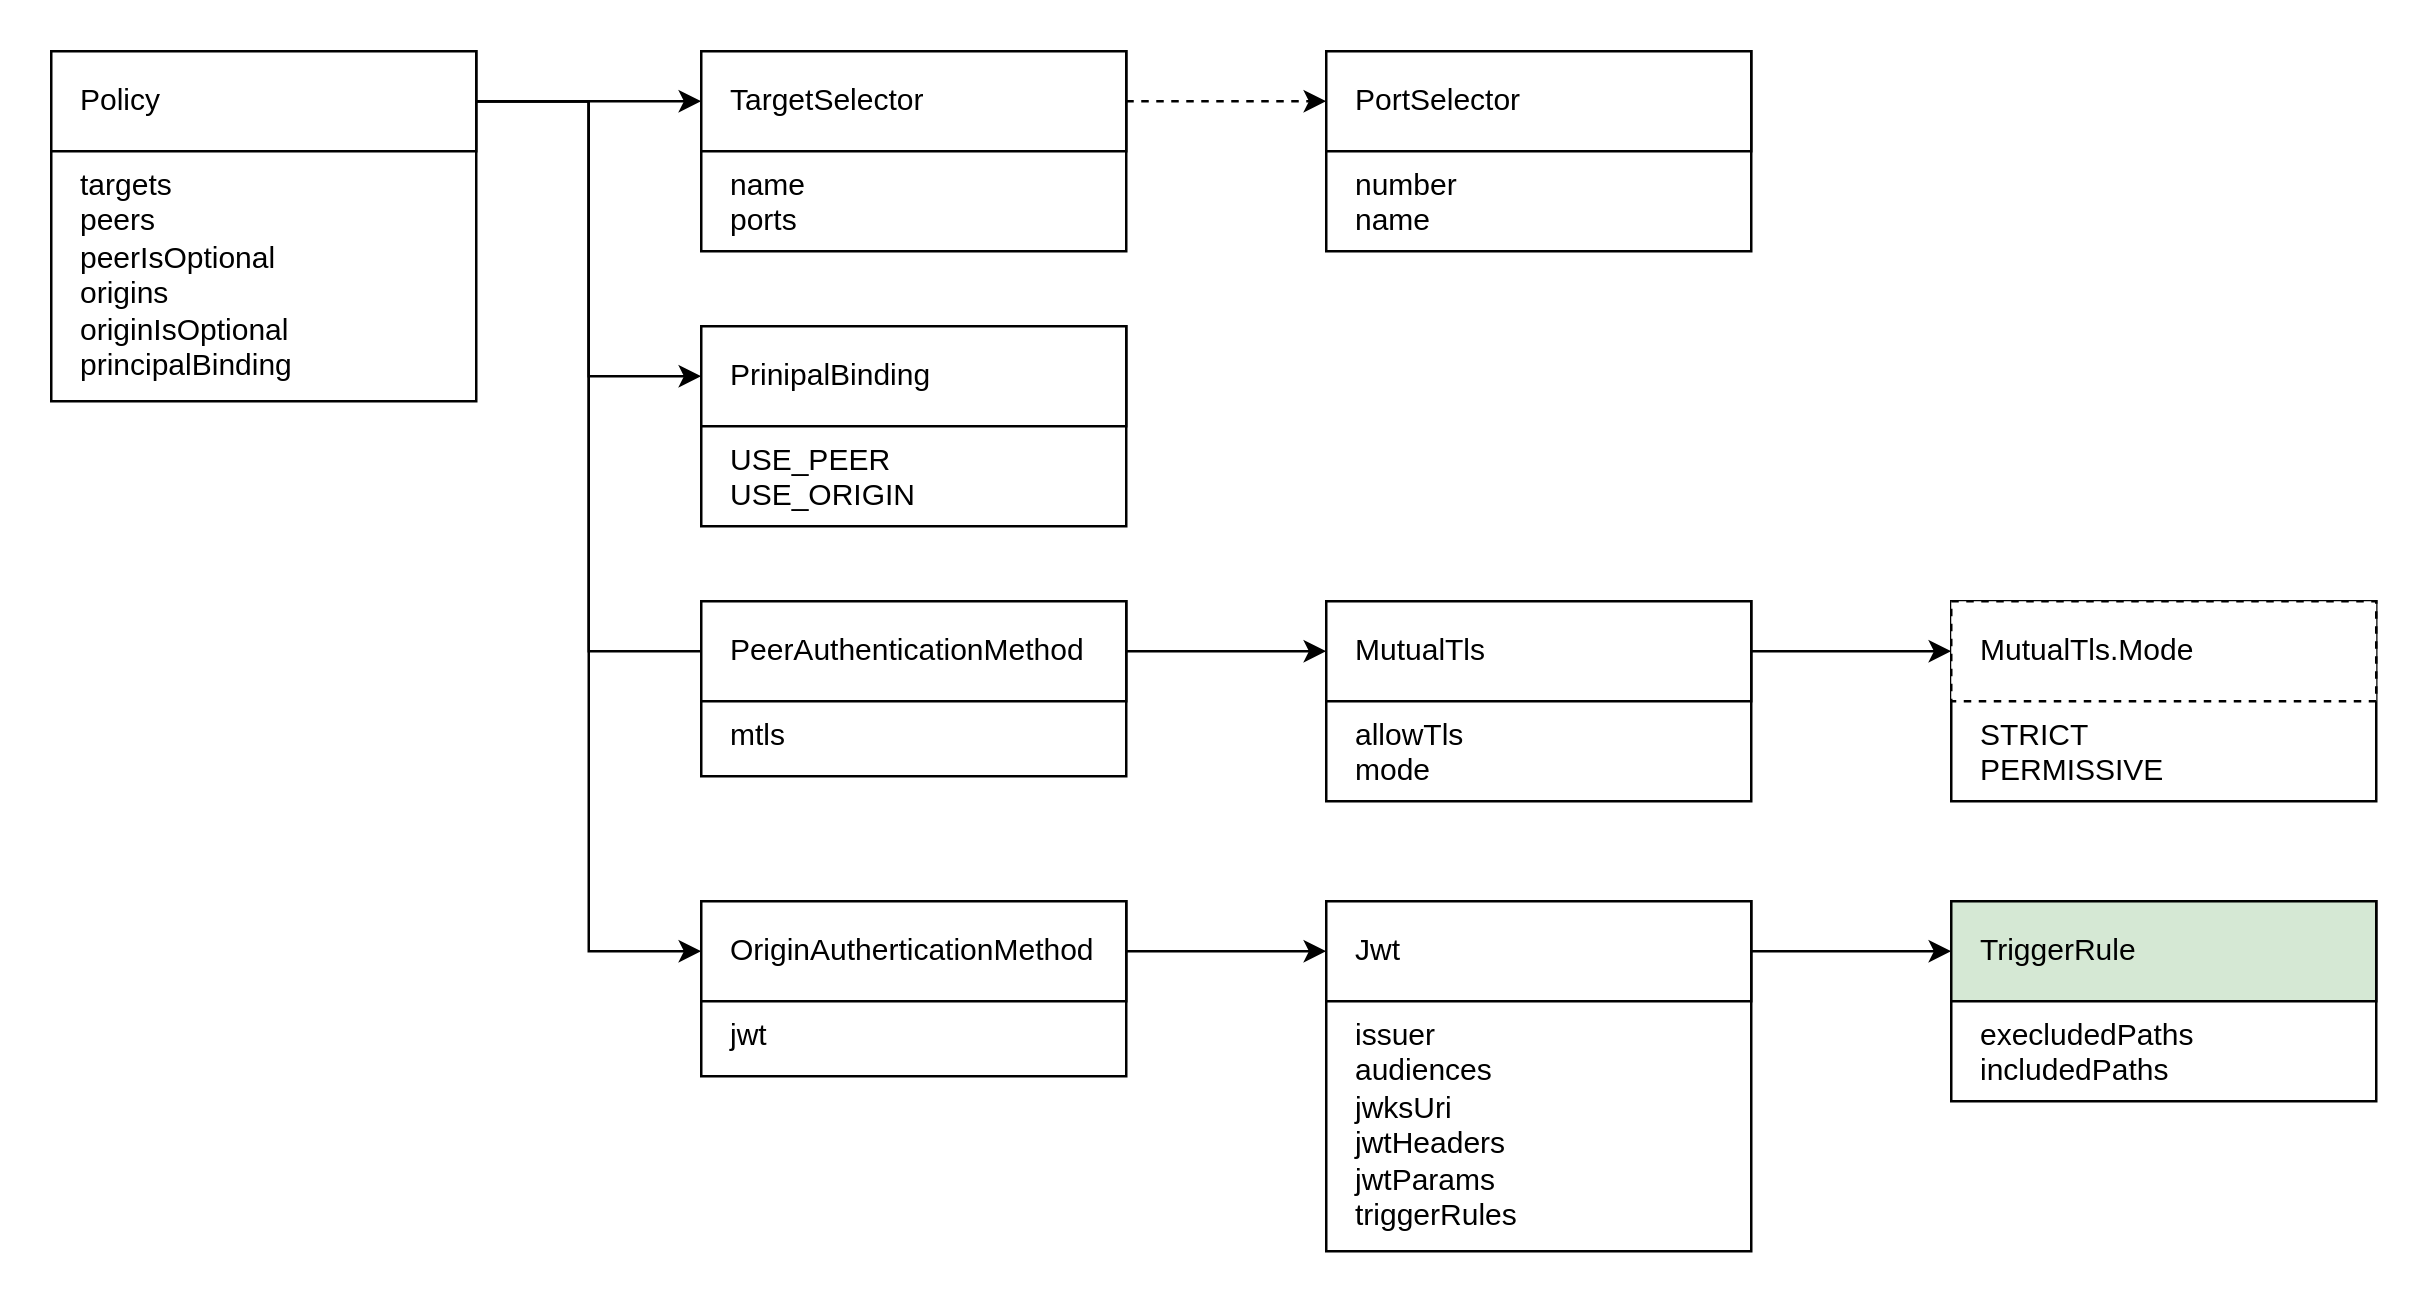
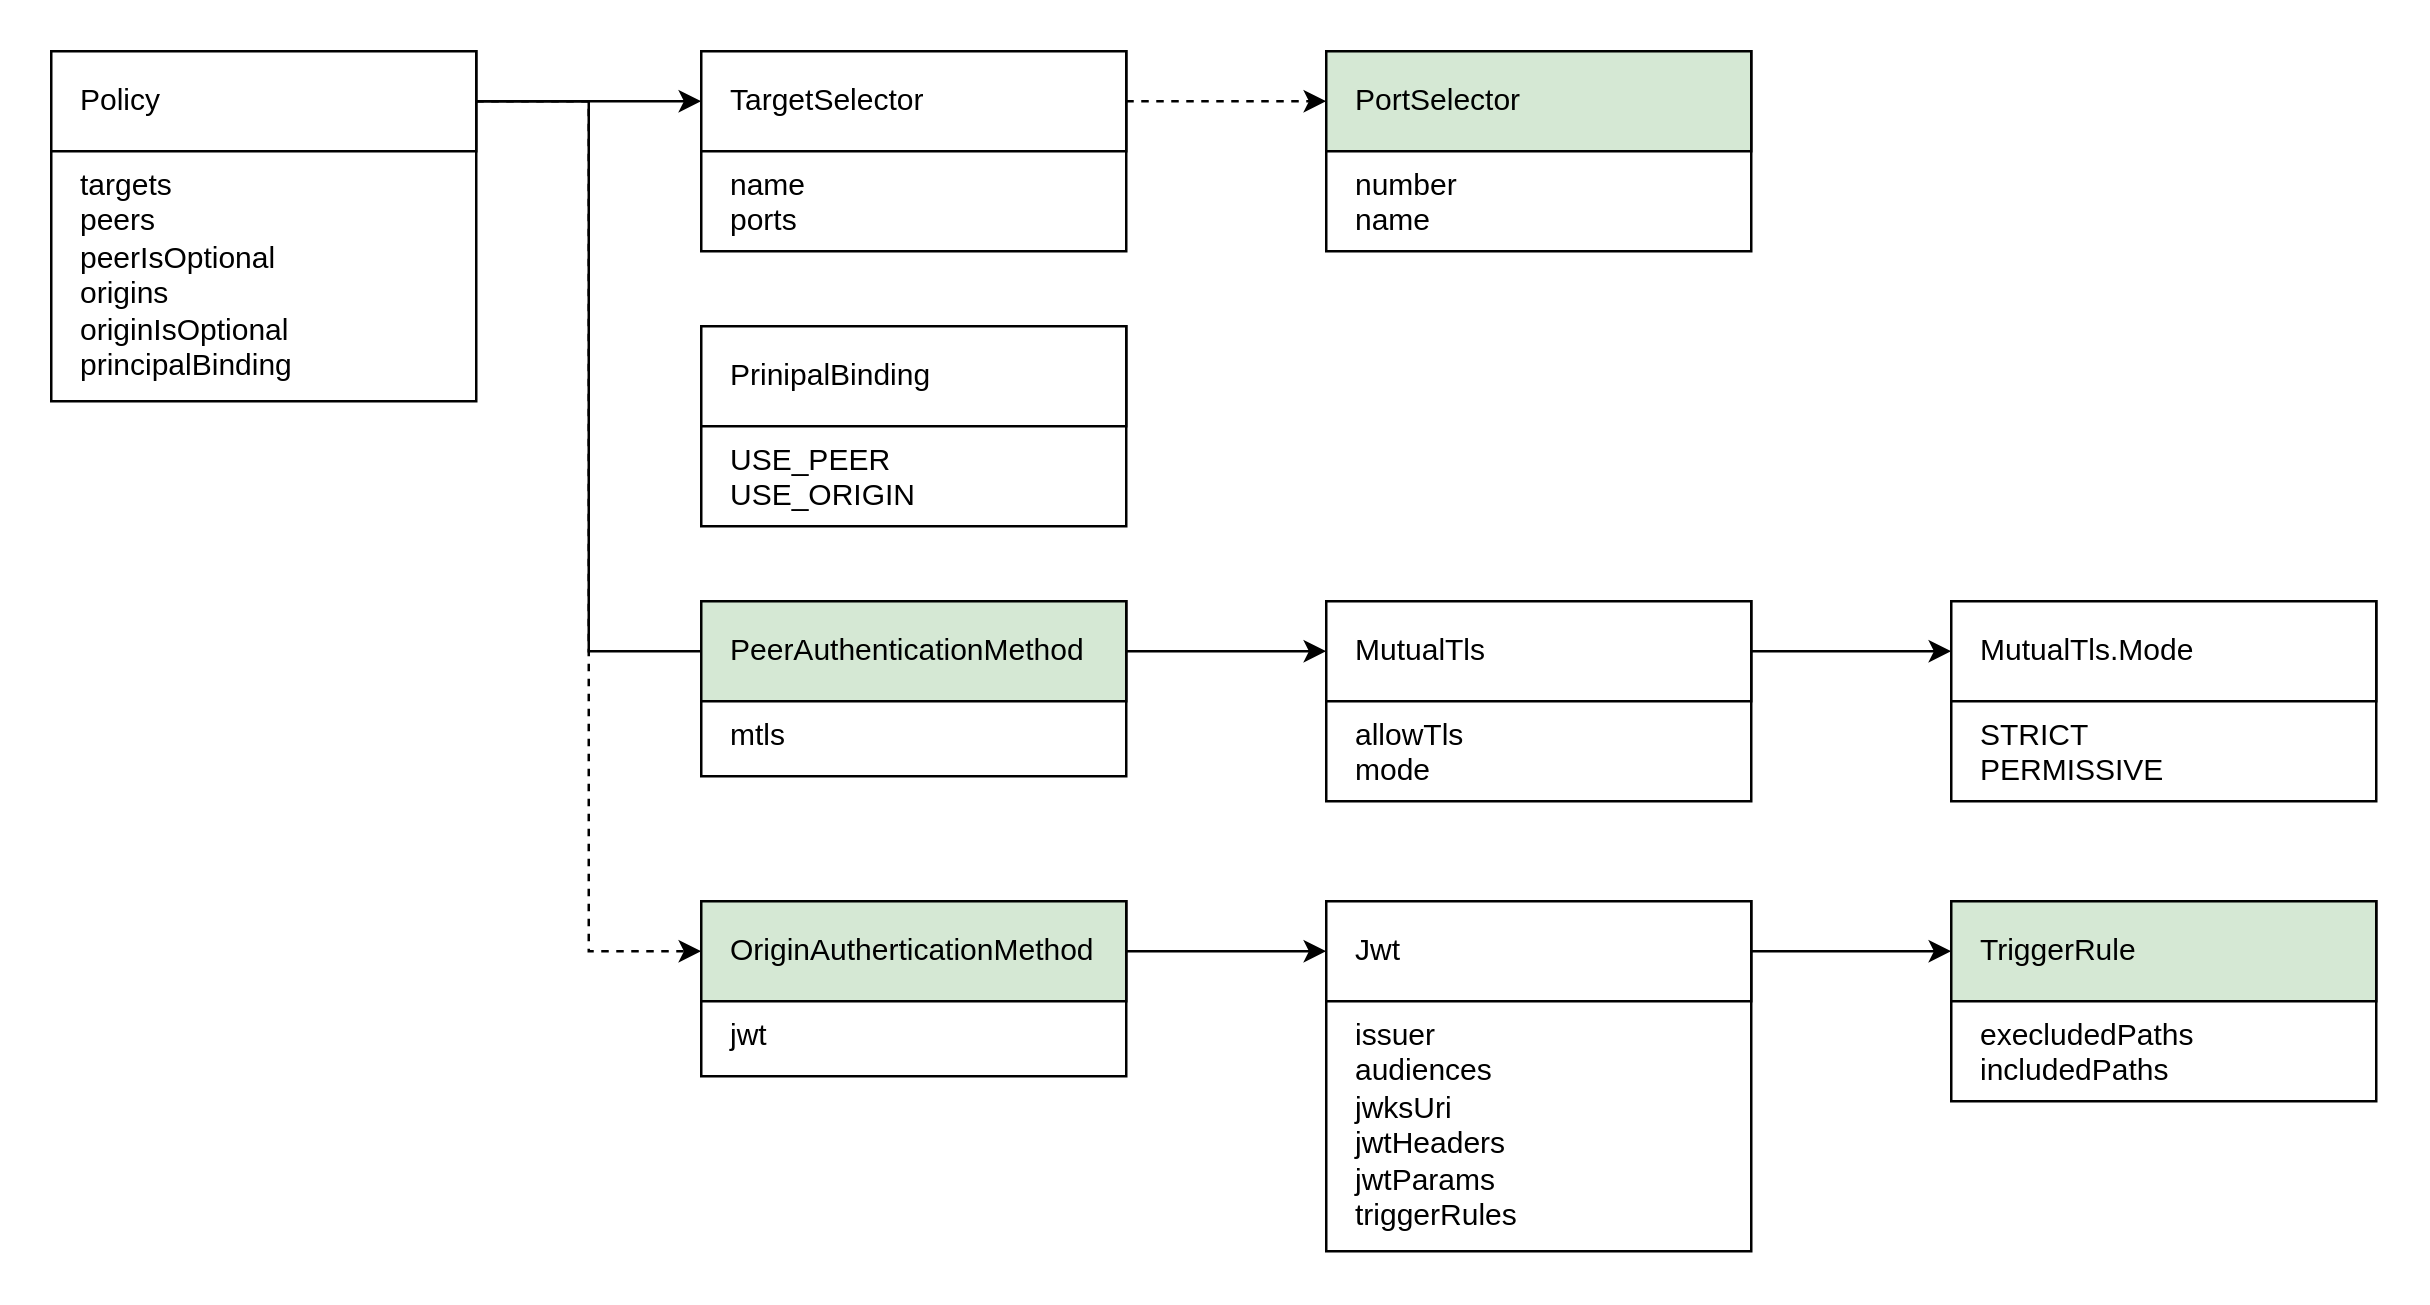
(1539, 101) -> (1539, 101)
(639, 376) -> none
(914, 651) -> (914, 651)
(2164, 651) -> (2164, 651)
(589, 845) -> (589, 845)
(914, 951) -> (914, 951)
